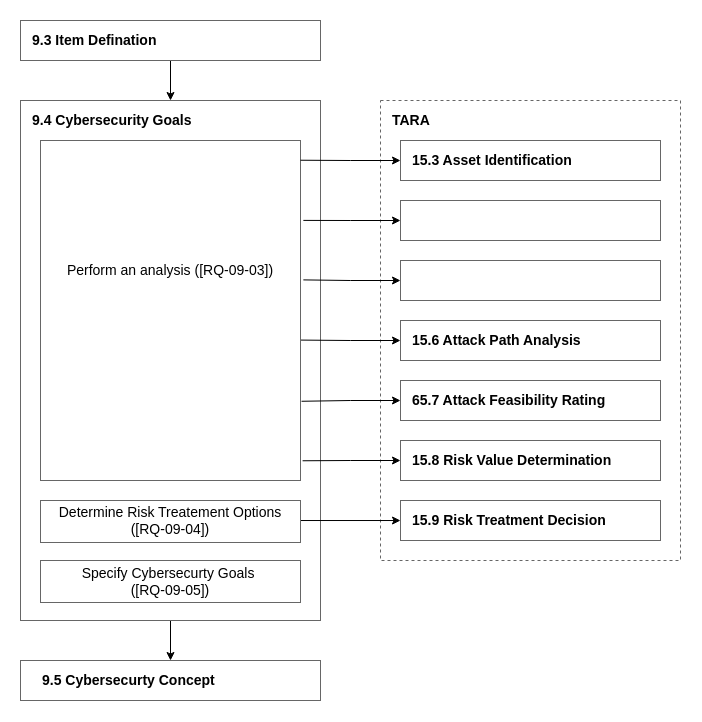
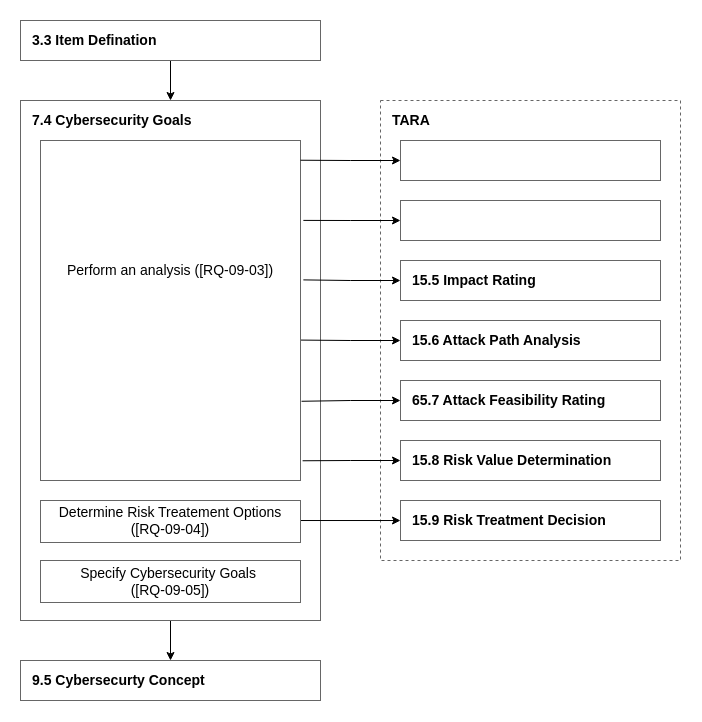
(89, 41) -> (89, 41)
(102, 121) -> (102, 121)
(516, 161) -> none
none -> (531, 281)
(171, 582) -> (171, 582)
(161, 681) -> (151, 681)
